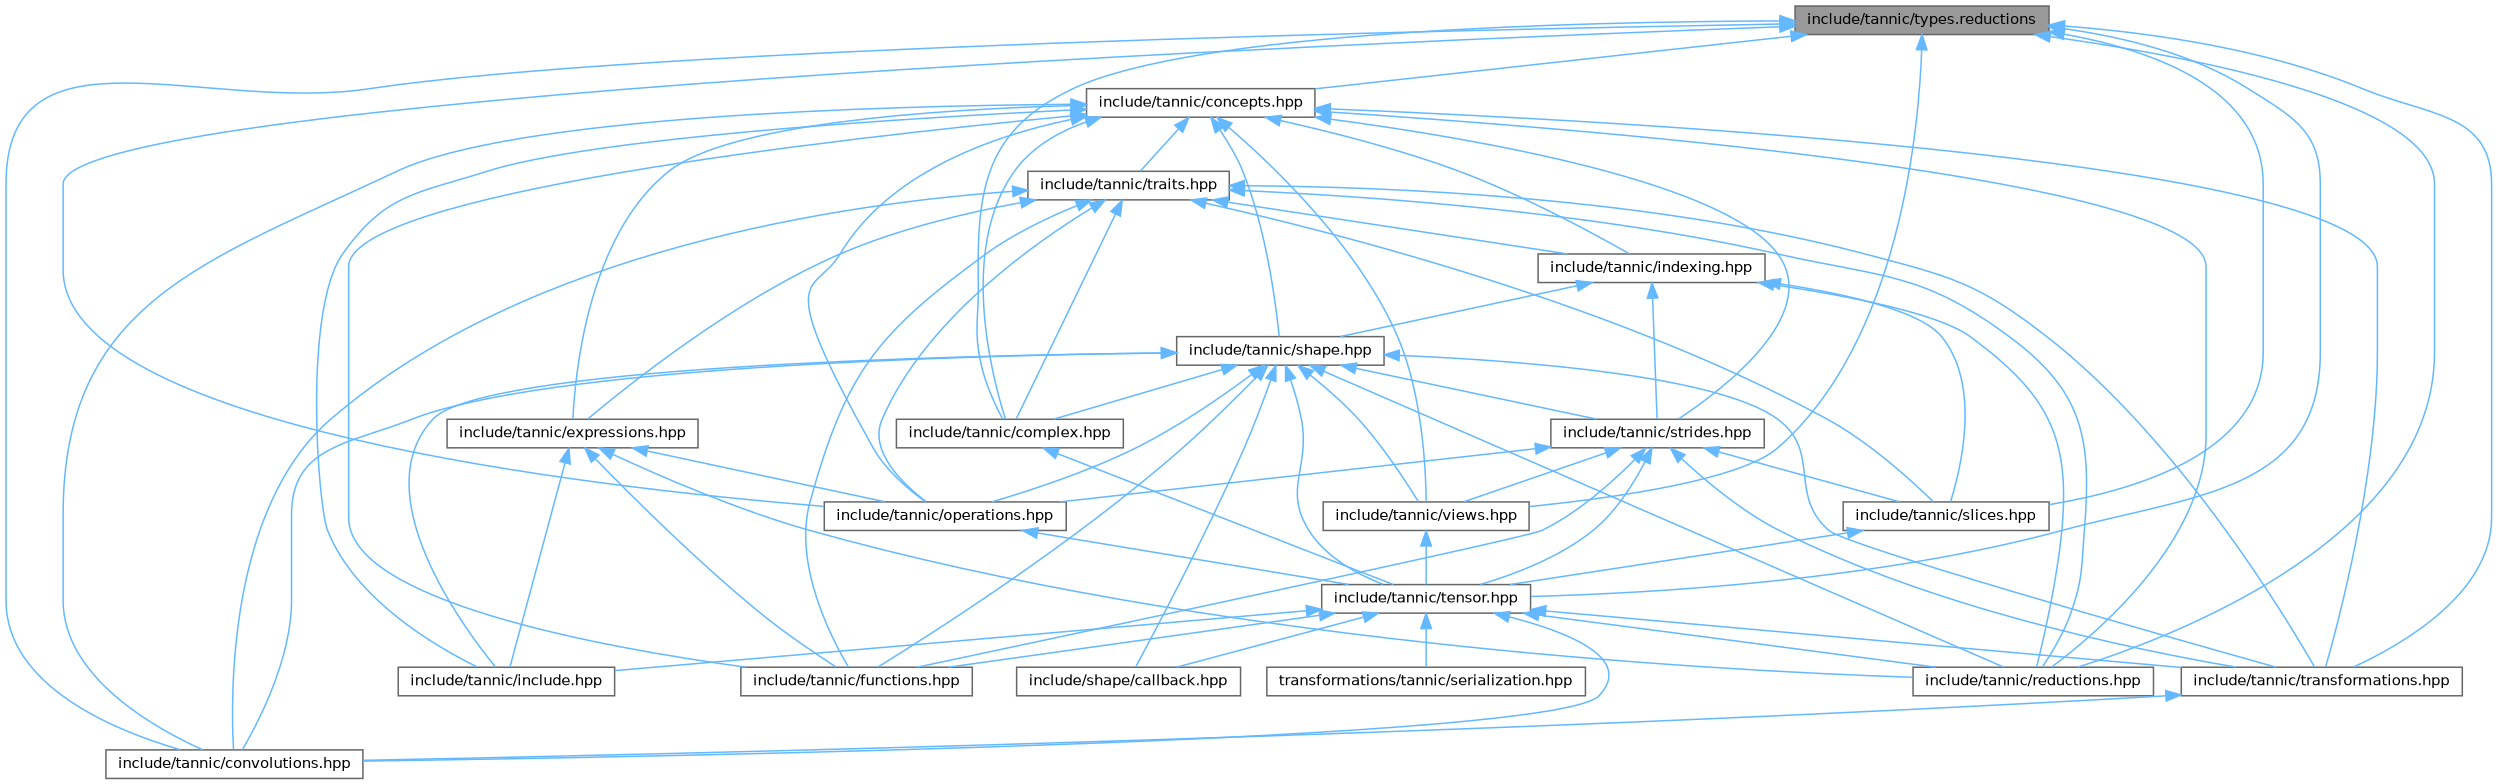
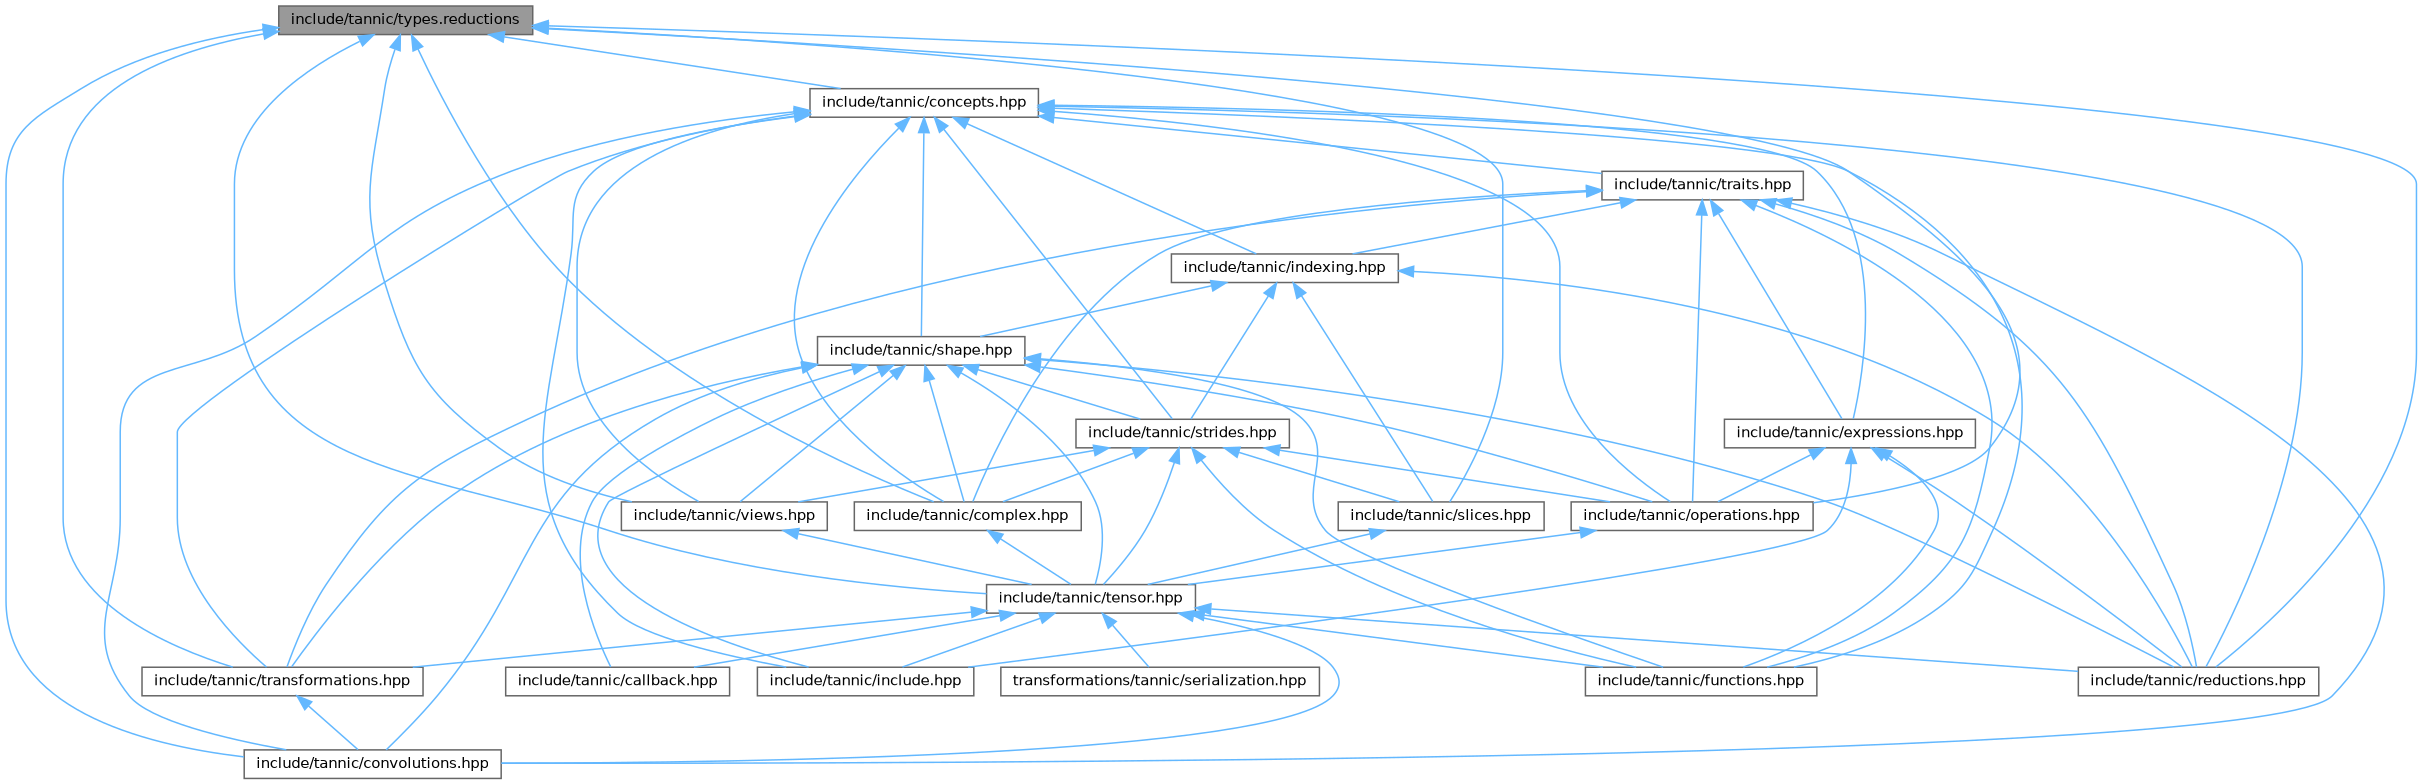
(1587, 314) -> none
(1945, 597) -> (1068, 477)
(1129, 682) -> (618, 682)
